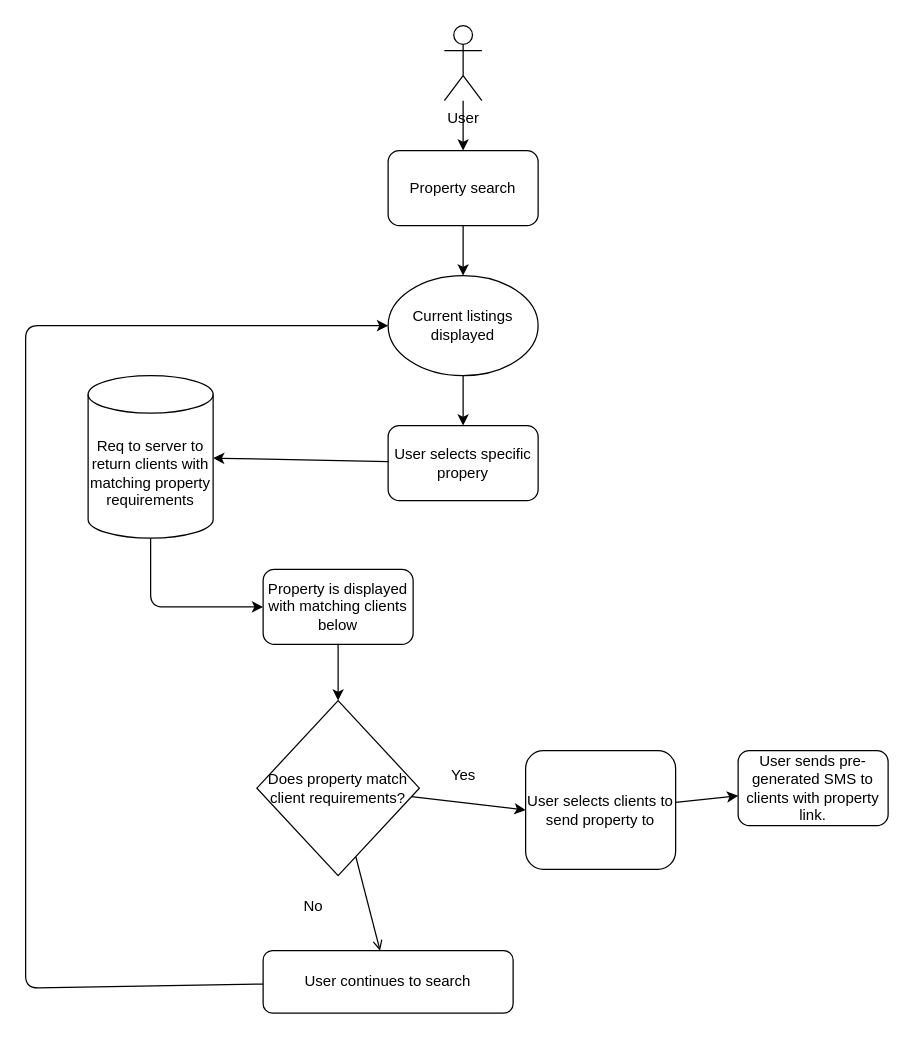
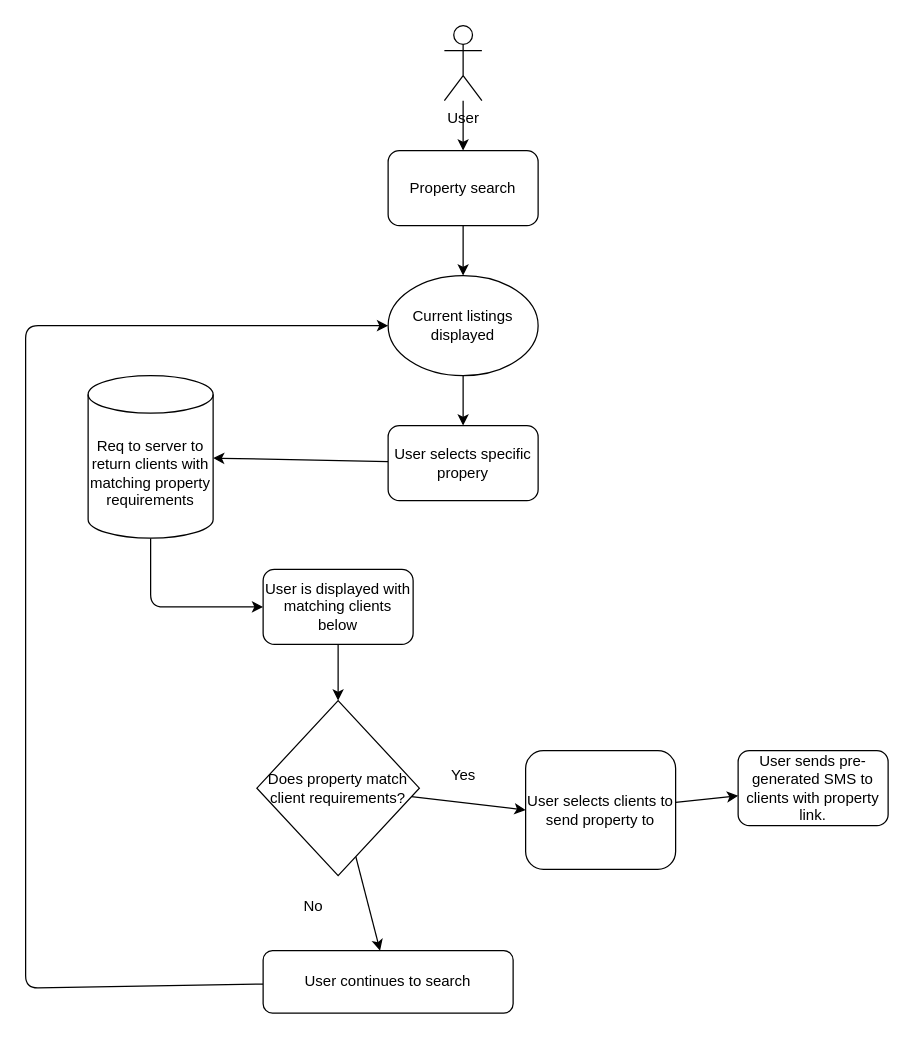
(338, 607) -> (338, 607)
(378, 943) -> (378, 941)
